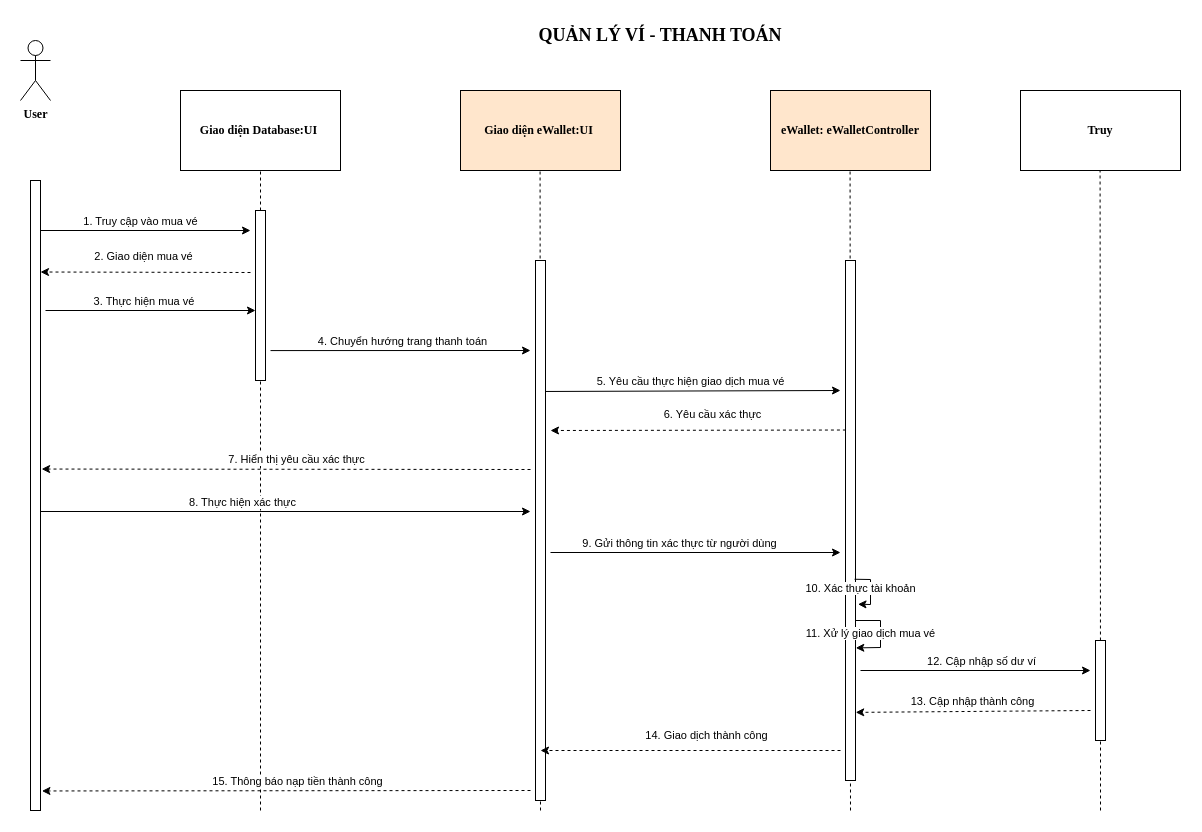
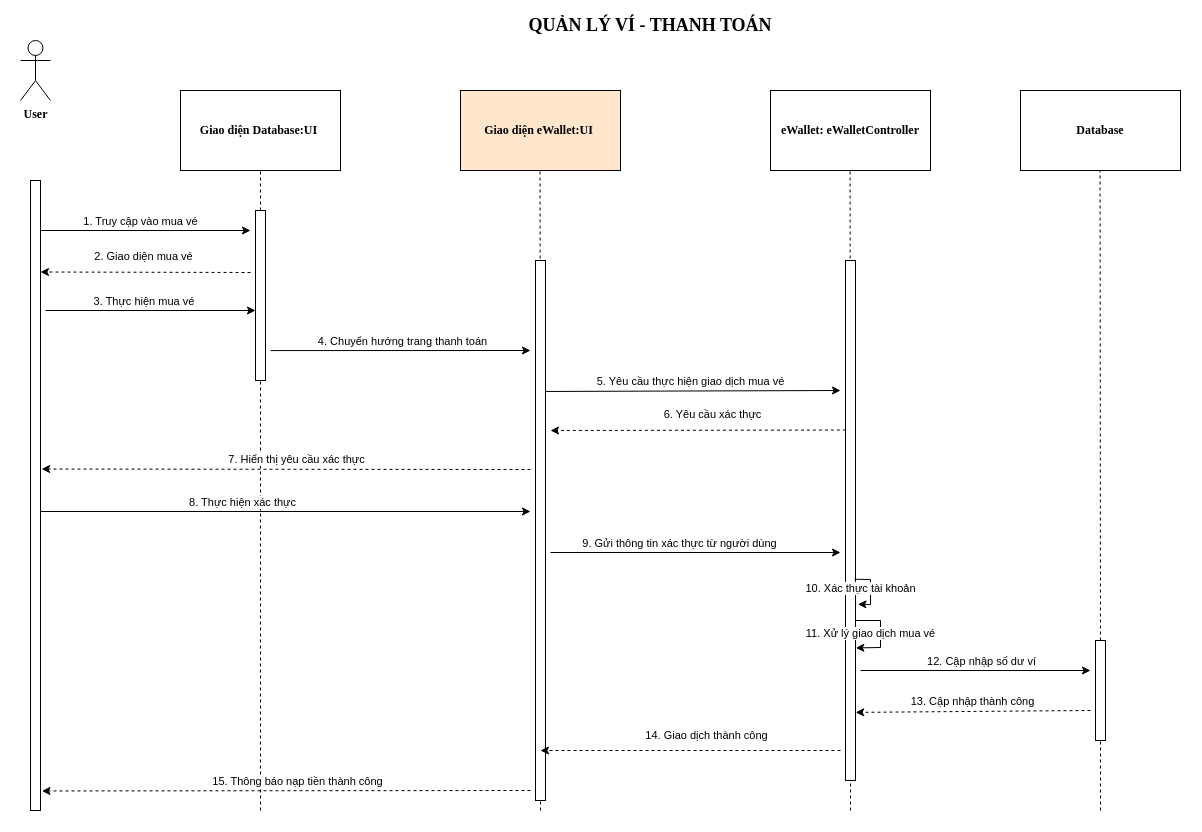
(661, 36) -> (651, 26)
(851, 131) -> (851, 131)
(1101, 131) -> (1101, 131)
